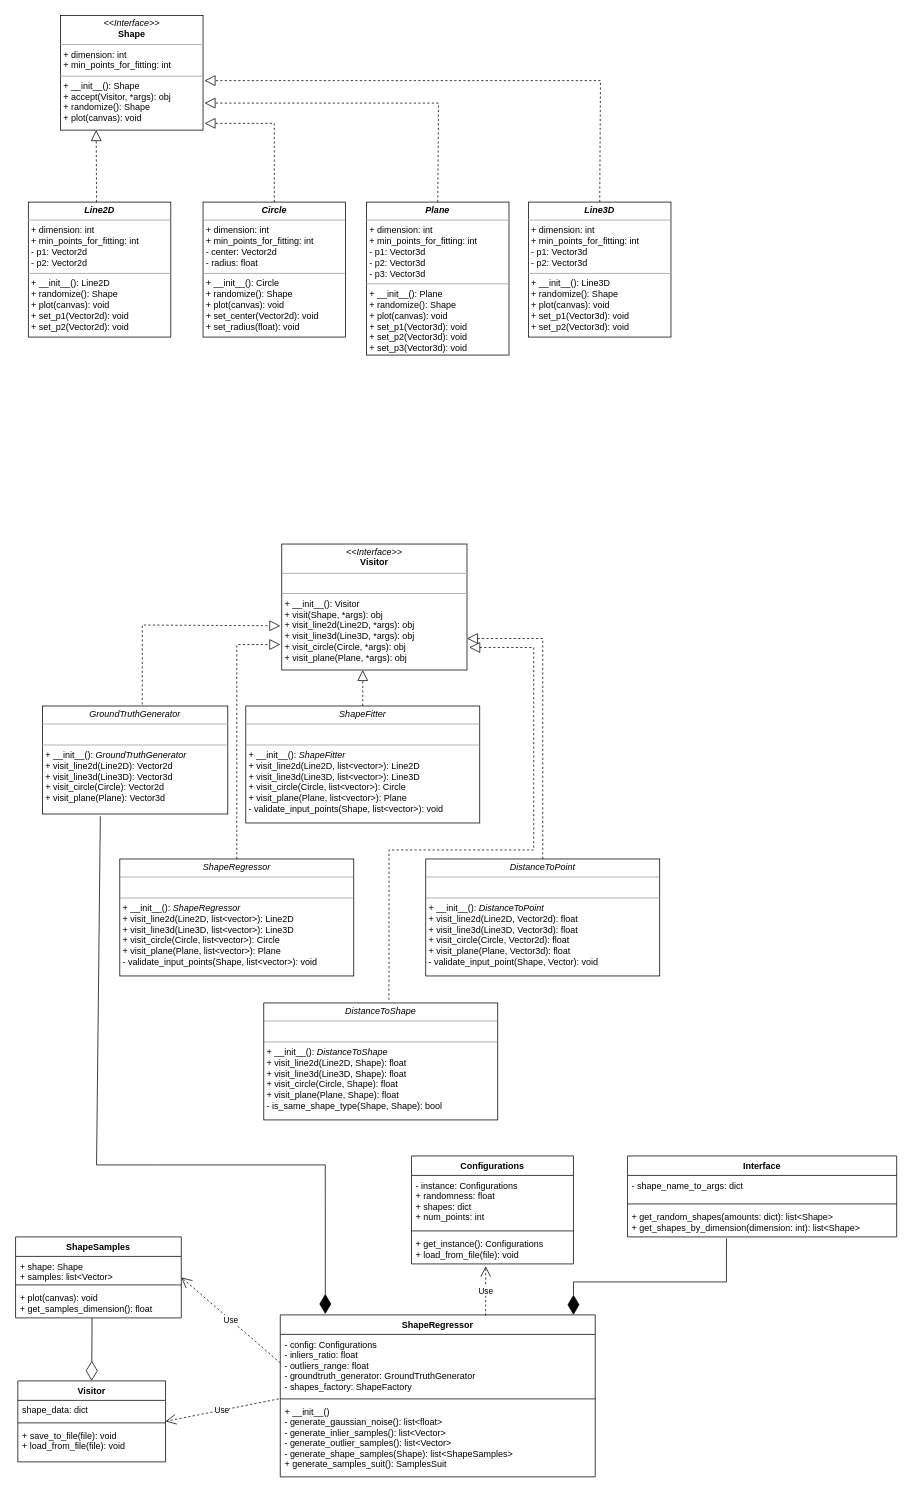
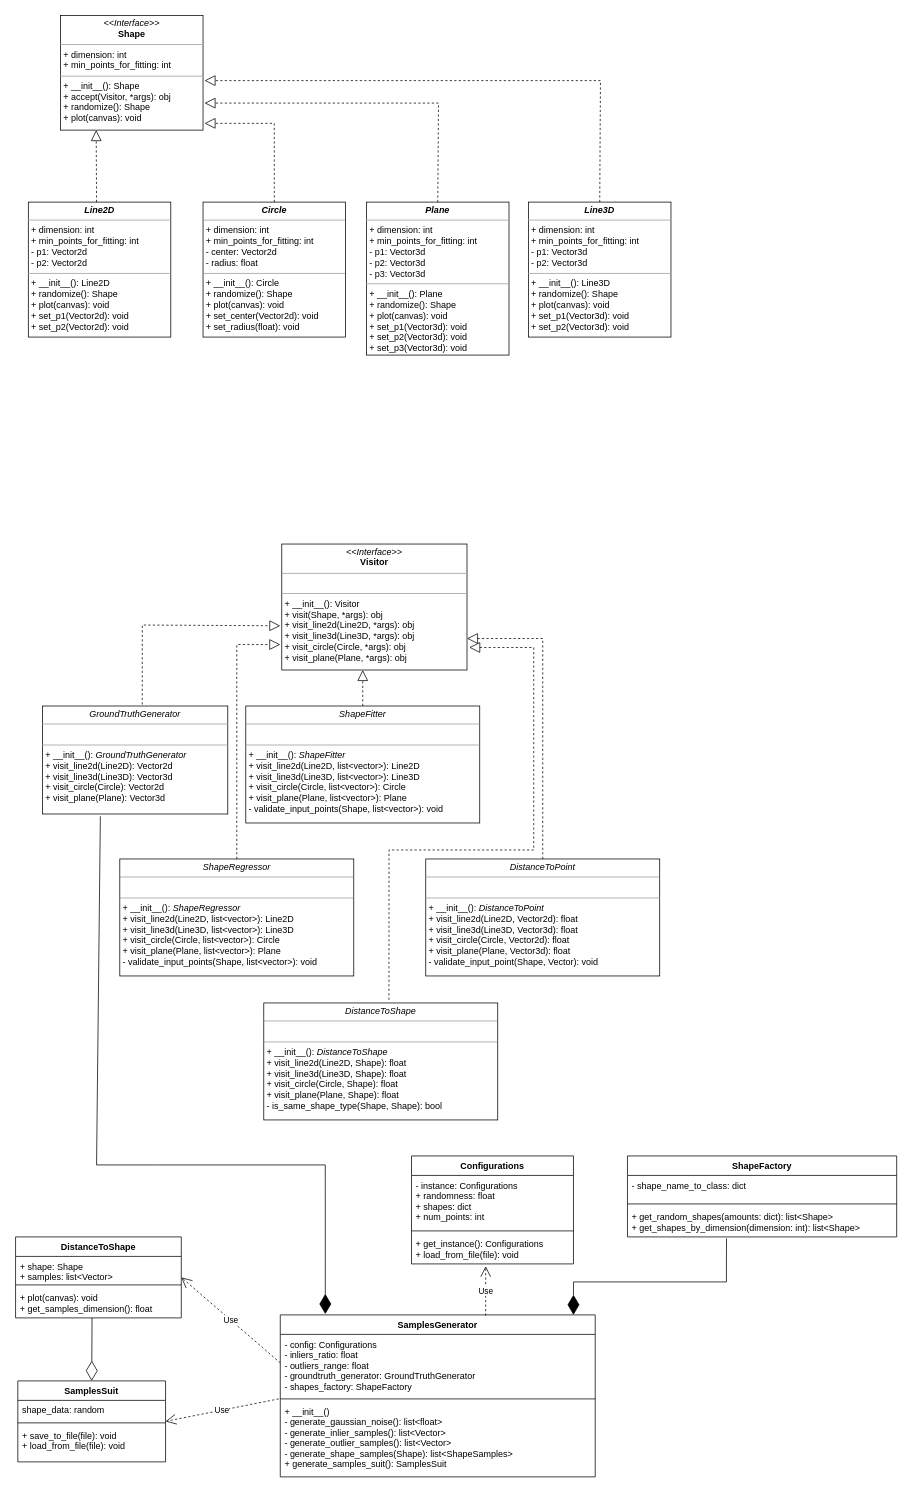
(762, 1166) -> (762, 1166)
(692, 1186) -> (694, 1186)
(98, 1247) -> (98, 1247)
(437, 1325) -> (437, 1325)
(91, 1391) -> (91, 1391)
(59, 1411) -> (65, 1411)
